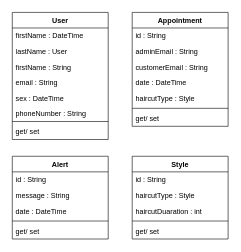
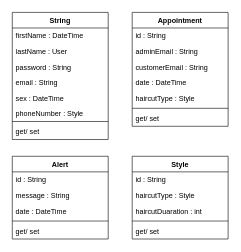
(60, 20) -> (60, 20)
(47, 67) -> (46, 67)
(52, 114) -> (50, 114)
